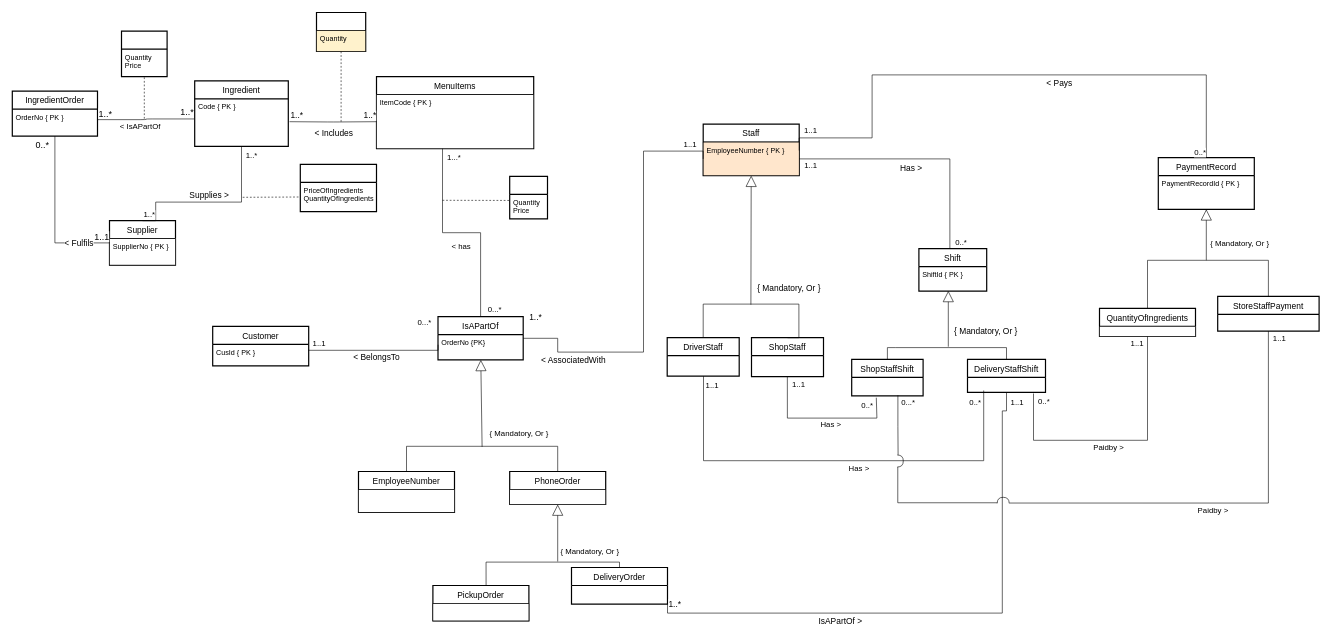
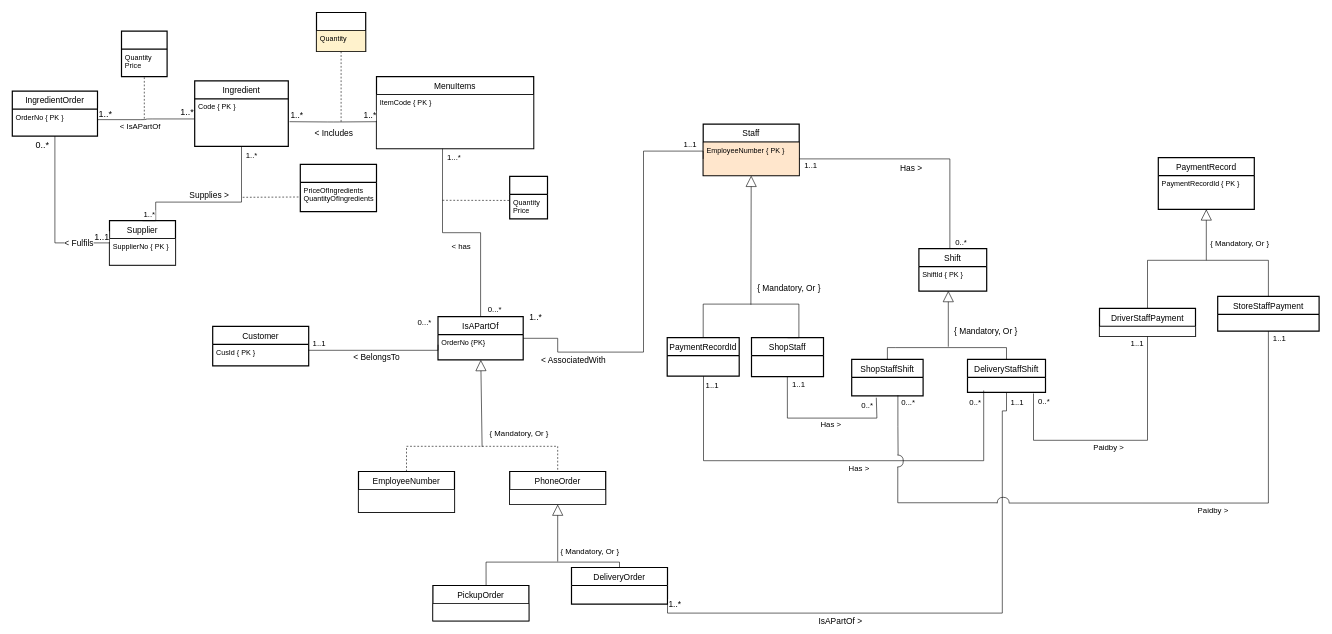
(1206, 115) -> none
(1147, 318) -> (1147, 318)
(703, 347) -> (703, 347)
(480, 446) -> (480, 446)
